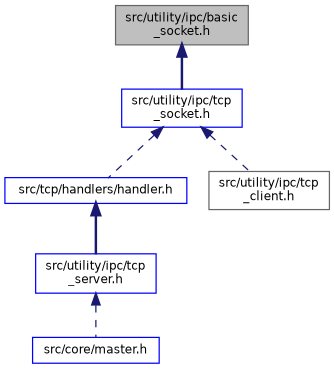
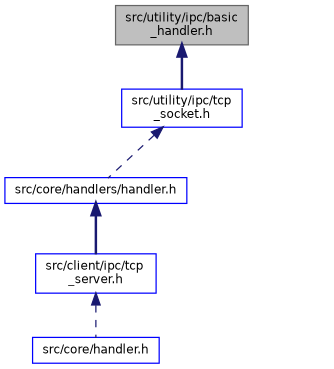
(182, 25) -> (182, 25)
(96, 191) -> (96, 191)
(269, 191) -> none
(96, 273) -> (96, 273)
(96, 350) -> (96, 350)
